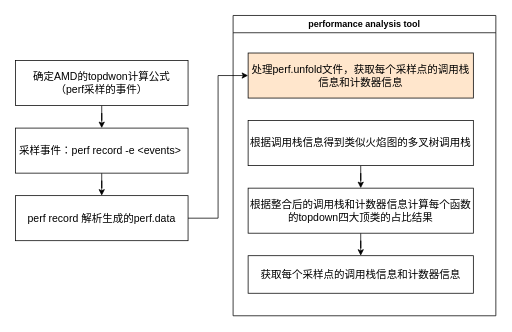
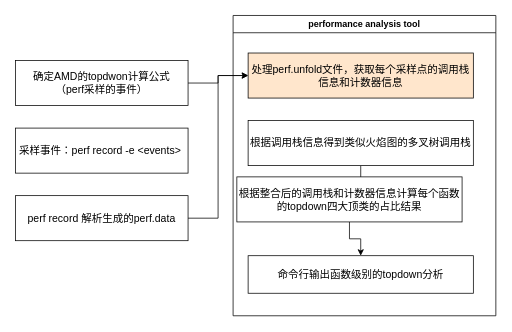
(102, 119) -> (201, 83)
(102, 187) -> none
(360, 210) -> (349, 199)
(360, 274) -> (360, 274)
